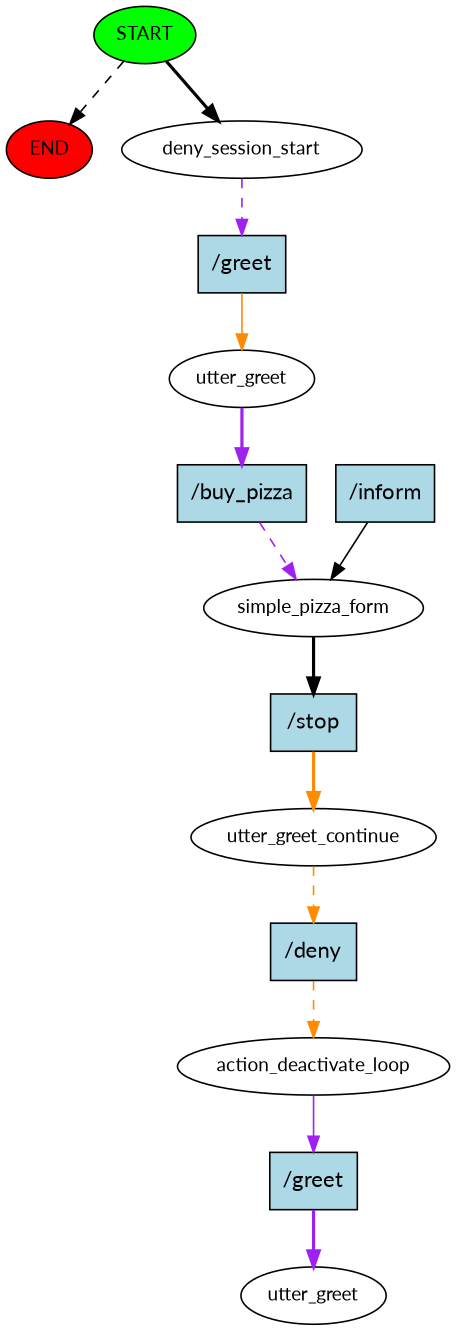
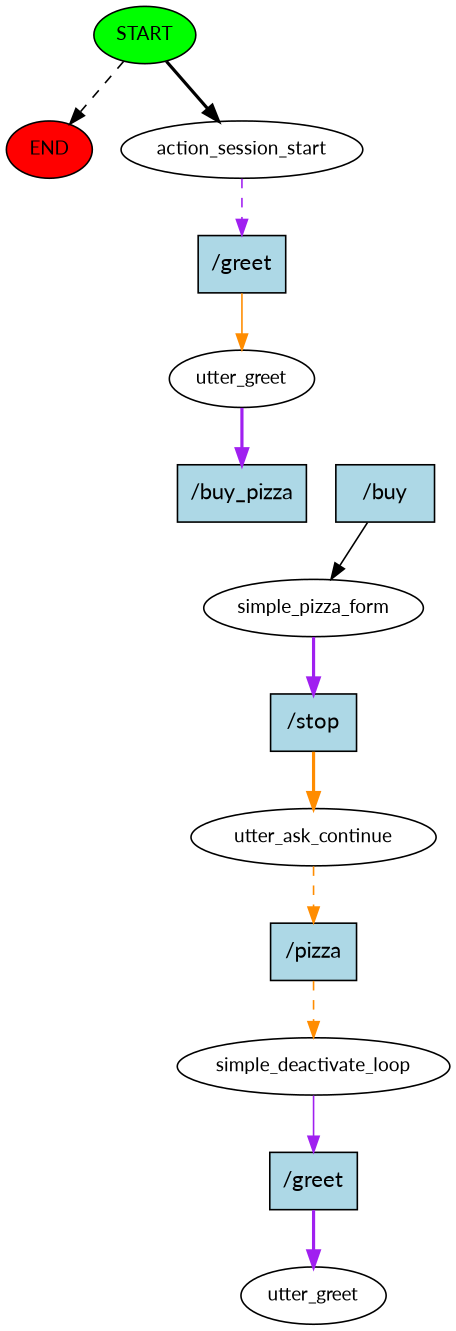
(242, 150) -> (242, 150)
(385, 493) -> (385, 493)
(273, 544) -> none
(314, 658) -> (314, 658)
(314, 837) -> (314, 837)
(314, 952) -> (314, 952)
(314, 1066) -> (314, 1066)
